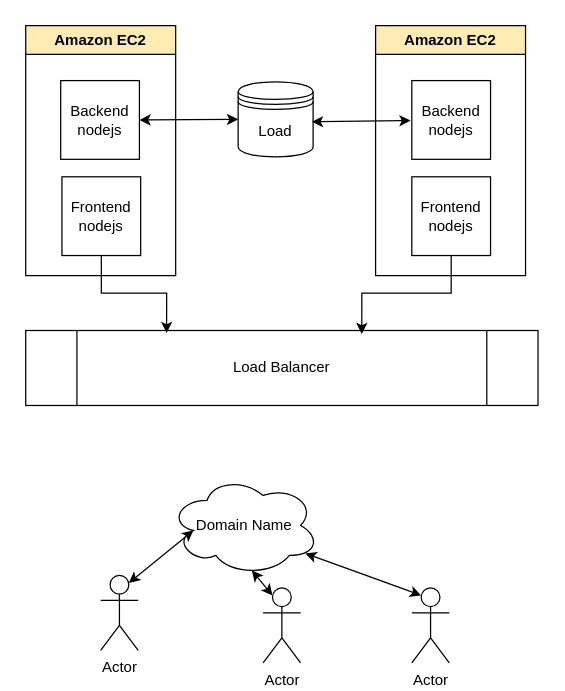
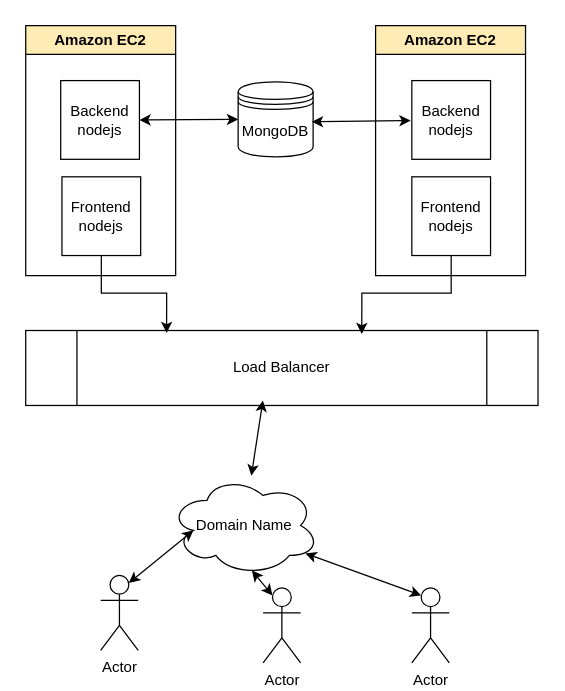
(276, 132) -> (276, 132)
none -> (257, 438)
